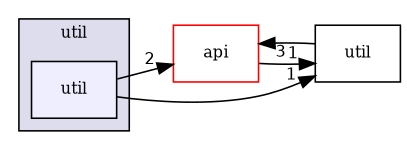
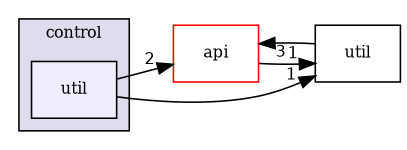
(74, 34) -> (74, 34)
